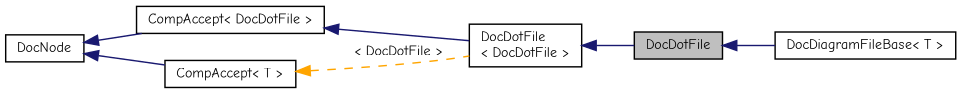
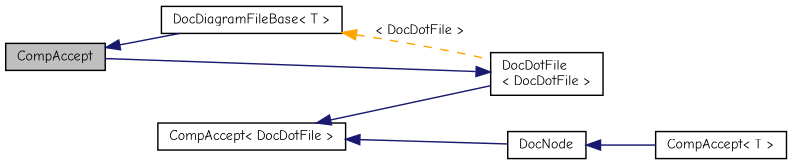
(120, 37) -> (434, 142)
(678, 46) -> (55, 57)
(390, 65) -> (424, 46)
